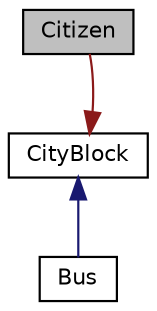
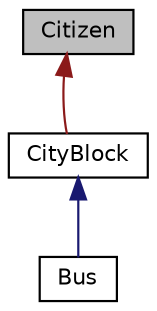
(93, 83) -> (64, 105)
